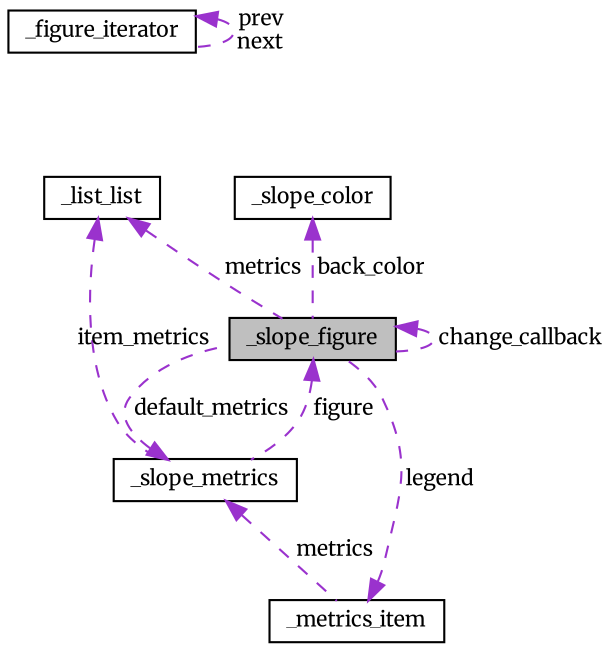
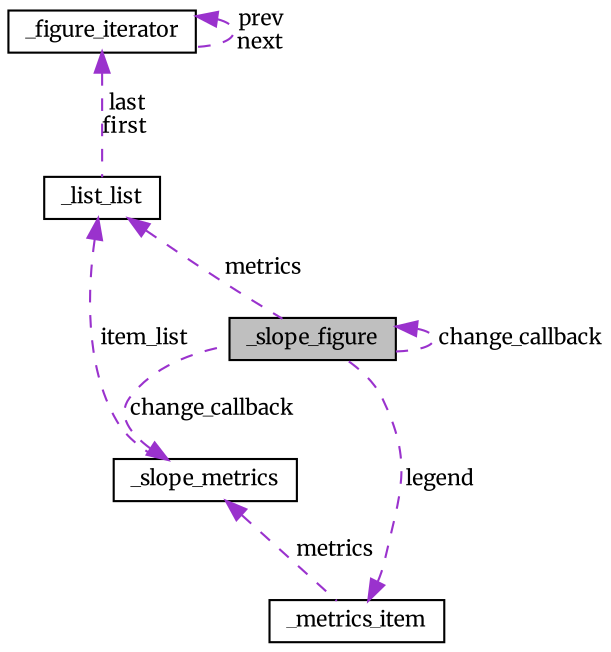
none -> (102, 125)
(313, 198) -> none
(142, 339) -> (142, 339)
(210, 410) -> (210, 410)
(292, 428) -> none
